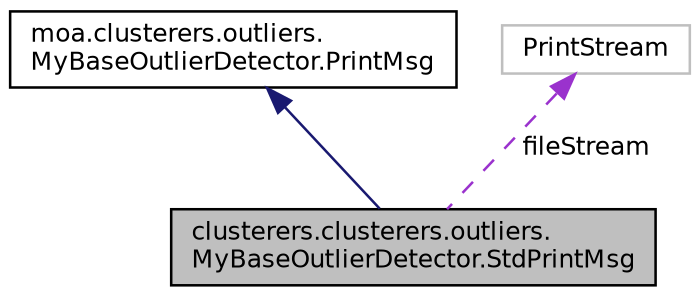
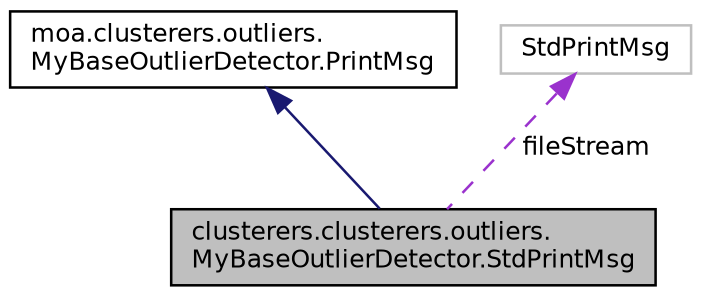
(596, 49) -> (596, 49)
